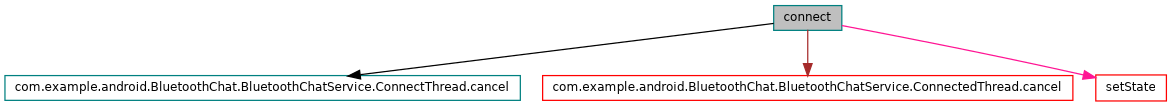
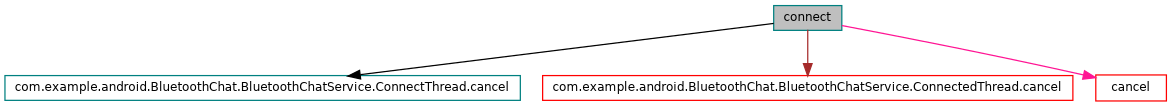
(1131, 88) -> (1131, 88)
